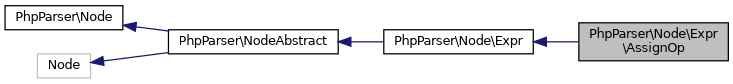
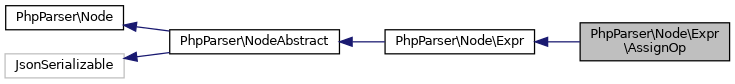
(64, 66) -> (65, 66)
